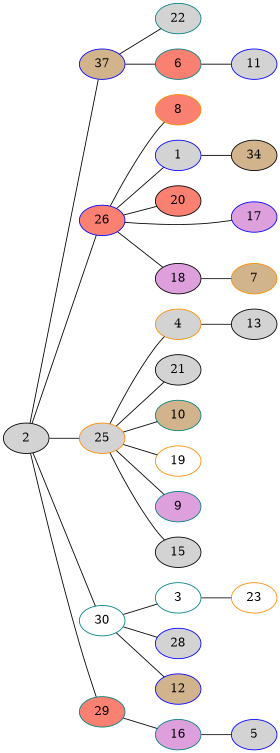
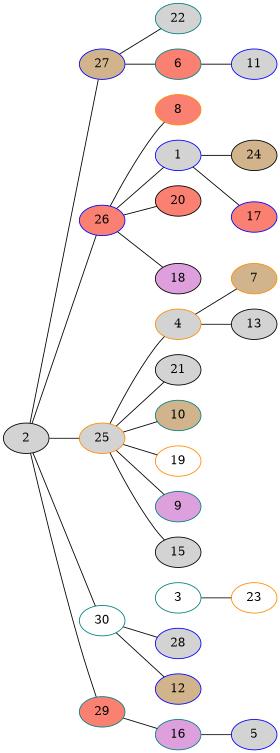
(102, 64) -> (102, 64)
(254, 155) -> (254, 155)
(254, 217) -> (254, 217)
(178, 224) -> (216, 186)
(216, 279) -> (216, 301)
(140, 609) -> none
